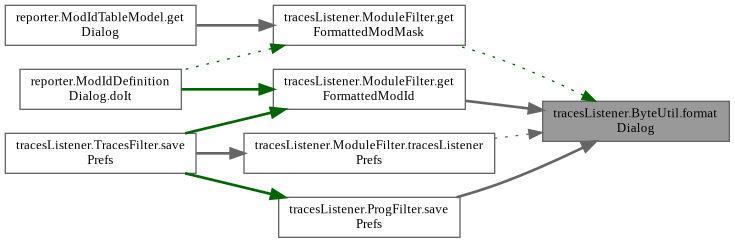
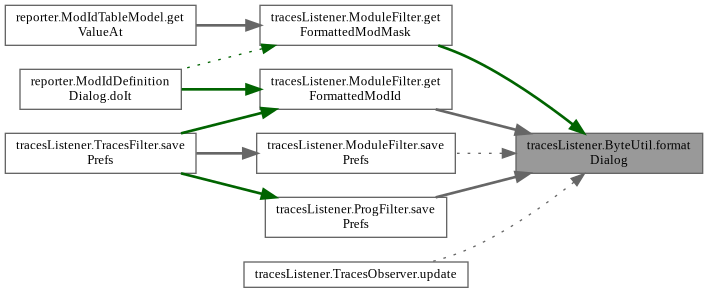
(101, 25) -> (101, 25)
(521, 67) -> (509, 80)
(369, 153) -> (356, 153)
none -> (356, 275)
